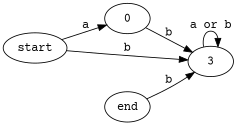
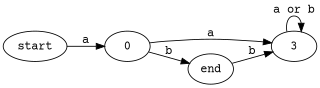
(169, 32) -> (211, 33)
(123, 55) -> none
none -> (165, 57)
